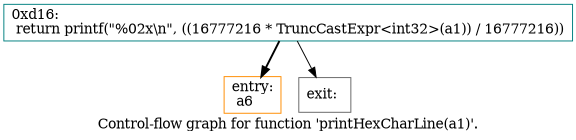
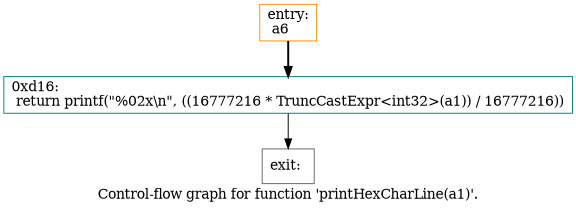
(273, 54) -> (288, 54)
